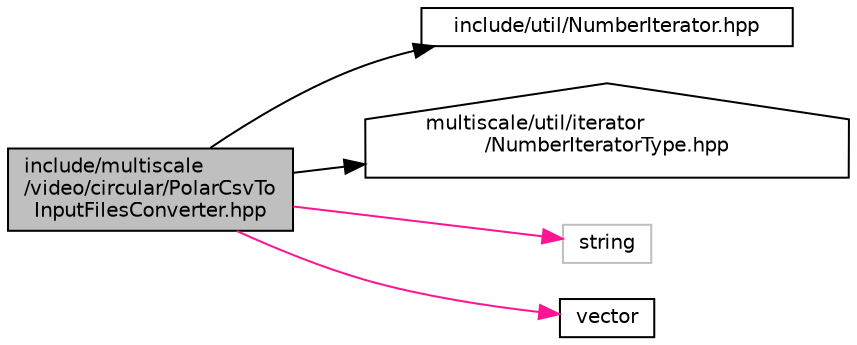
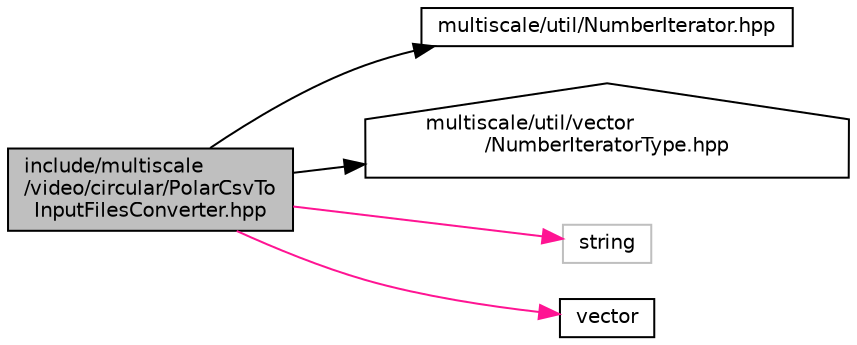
(607, 27) -> (607, 27)
(607, 135) -> (607, 135)
